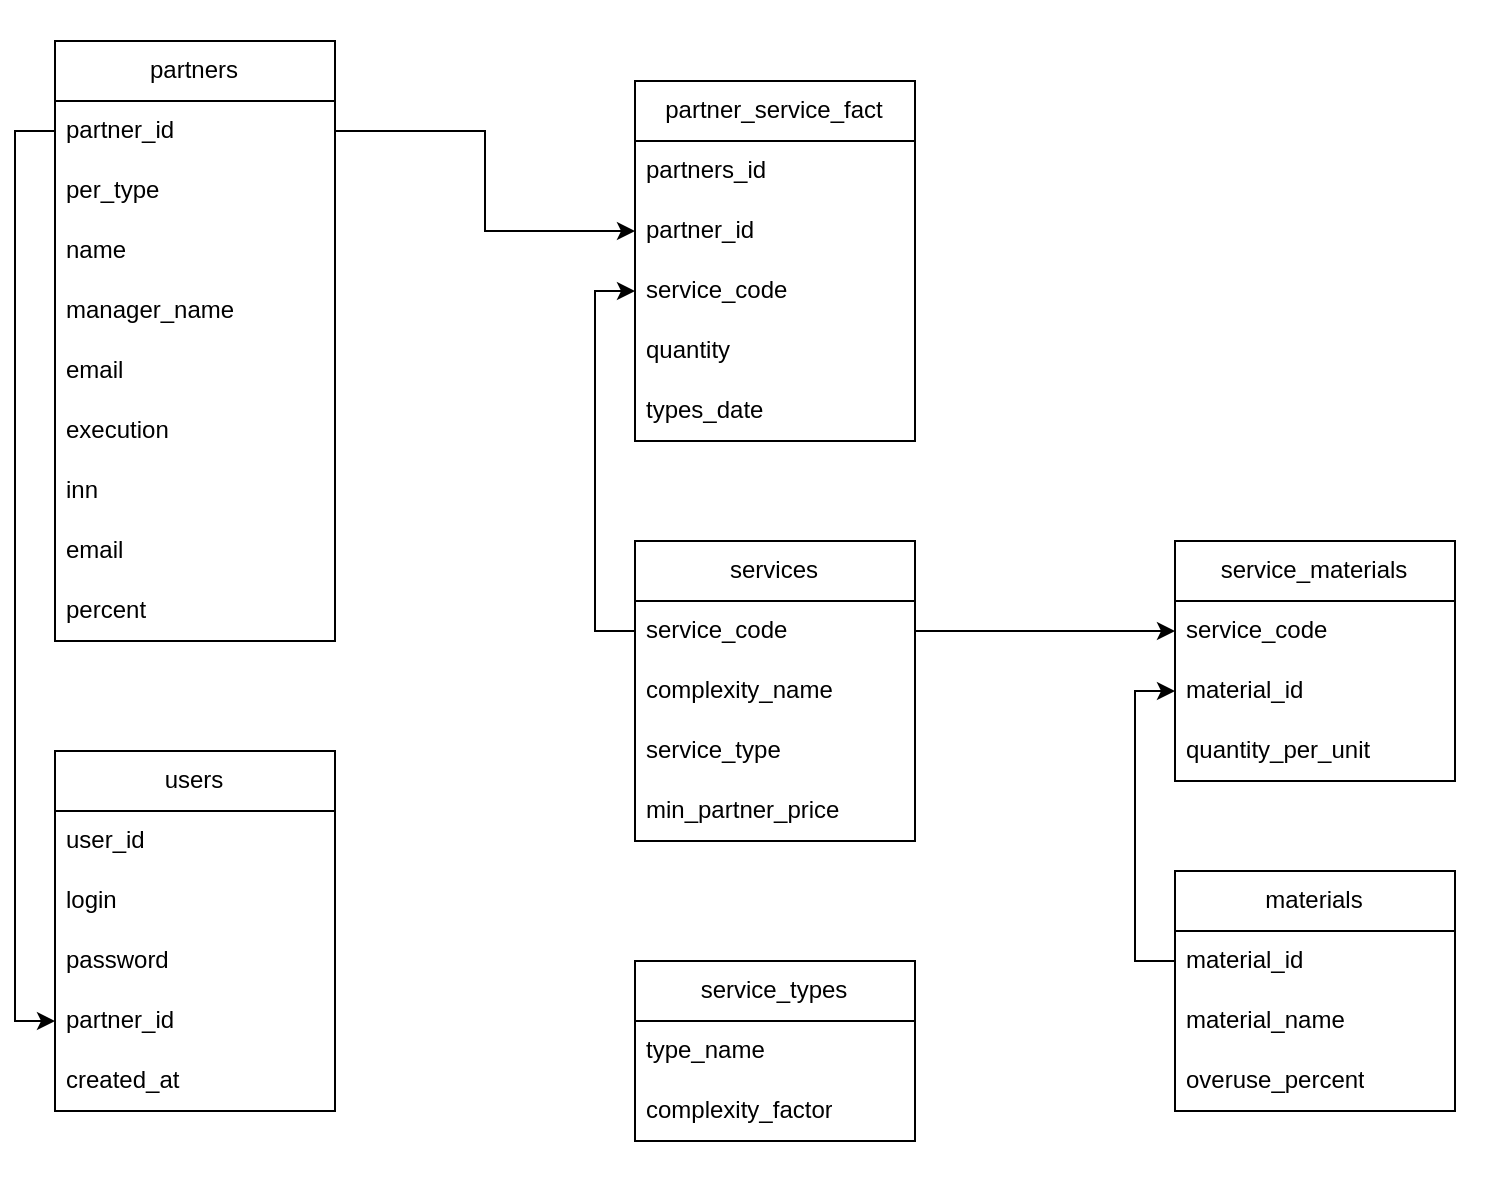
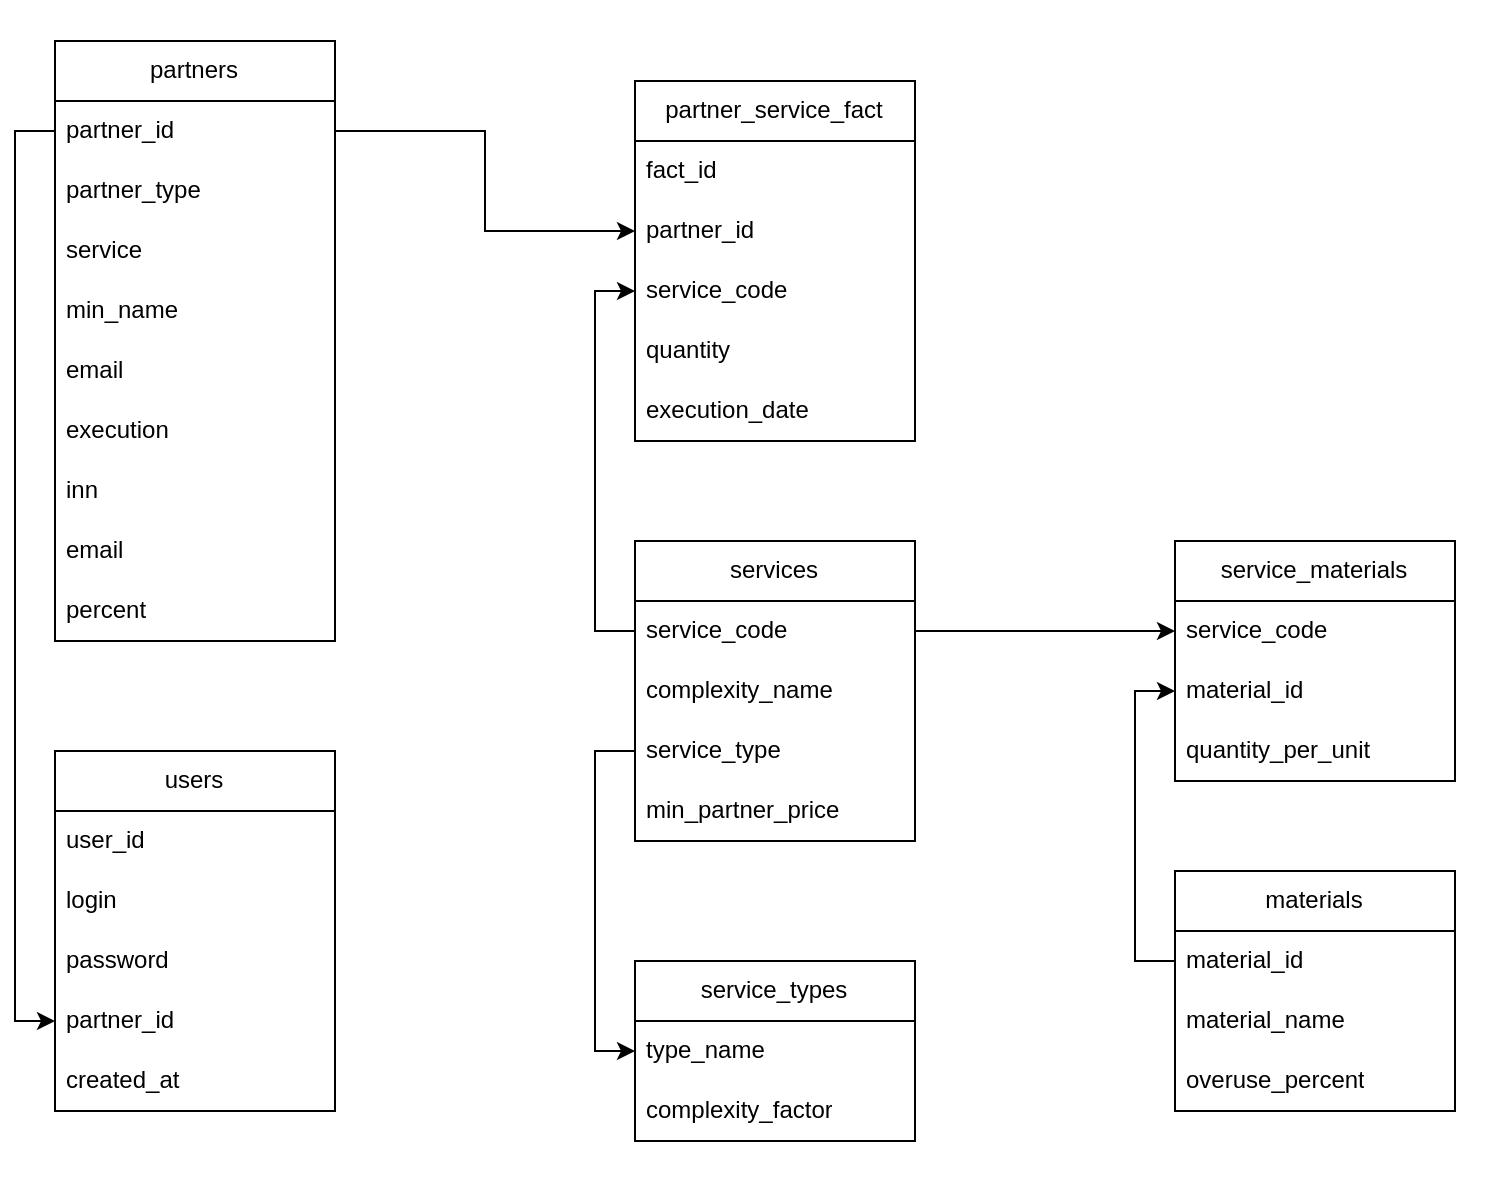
(718, 171) -> (691, 171)
(121, 191) -> (148, 191)
(94, 251) -> (111, 251)
(148, 311) -> (118, 311)
(714, 411) -> (738, 411)
none -> (595, 896)
